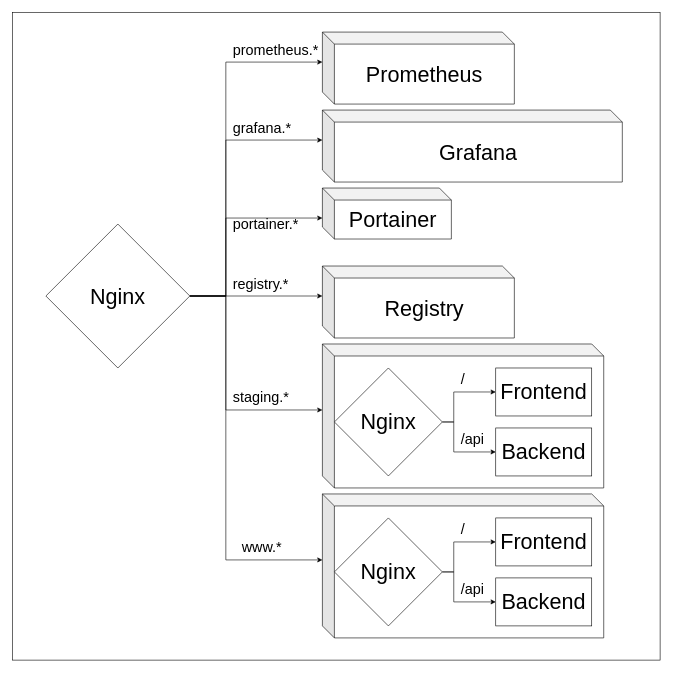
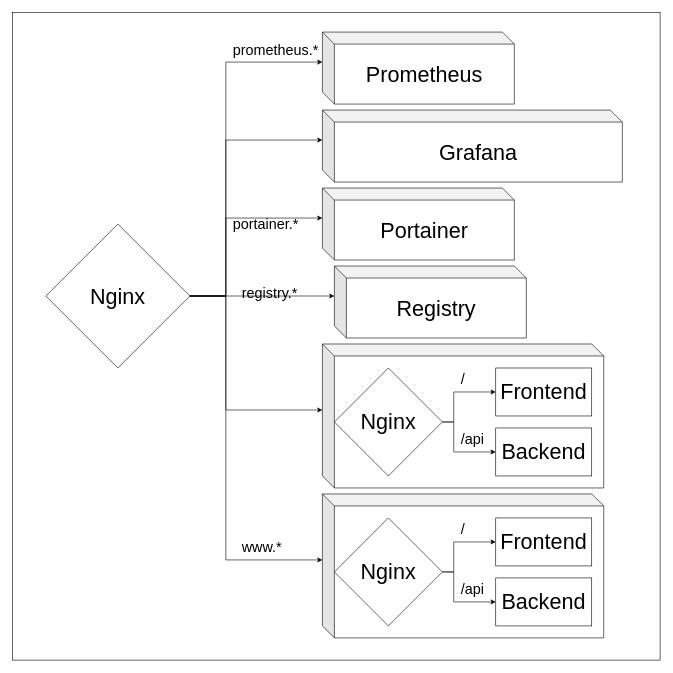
(265, 125) -> none
(387, 214) -> (419, 224)
(265, 281) -> (274, 290)
(419, 302) -> (431, 302)
(265, 395) -> none
